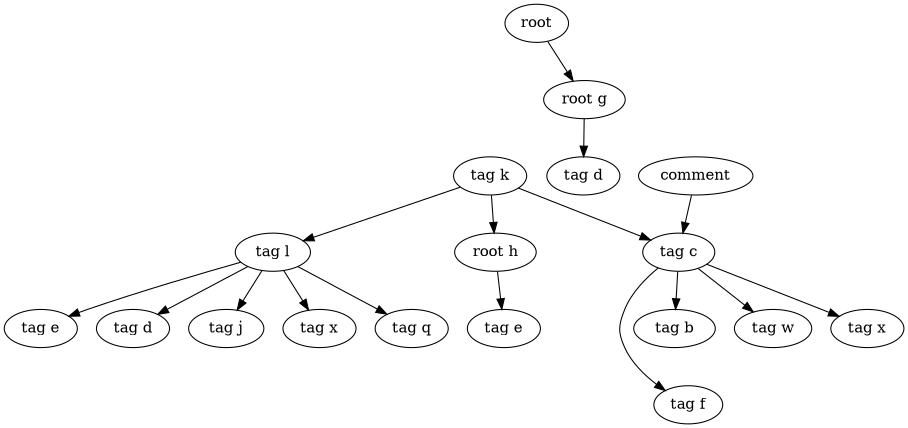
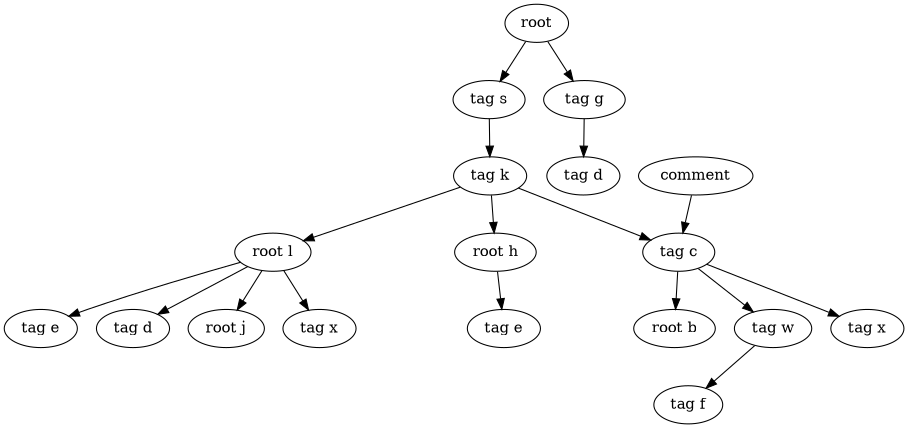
none -> (489, 100)
(584, 100) -> (584, 100)
(273, 252) -> (273, 252)
(620, 326) -> (734, 363)
(226, 329) -> (226, 329)
(412, 329) -> none
(675, 329) -> (675, 329)
